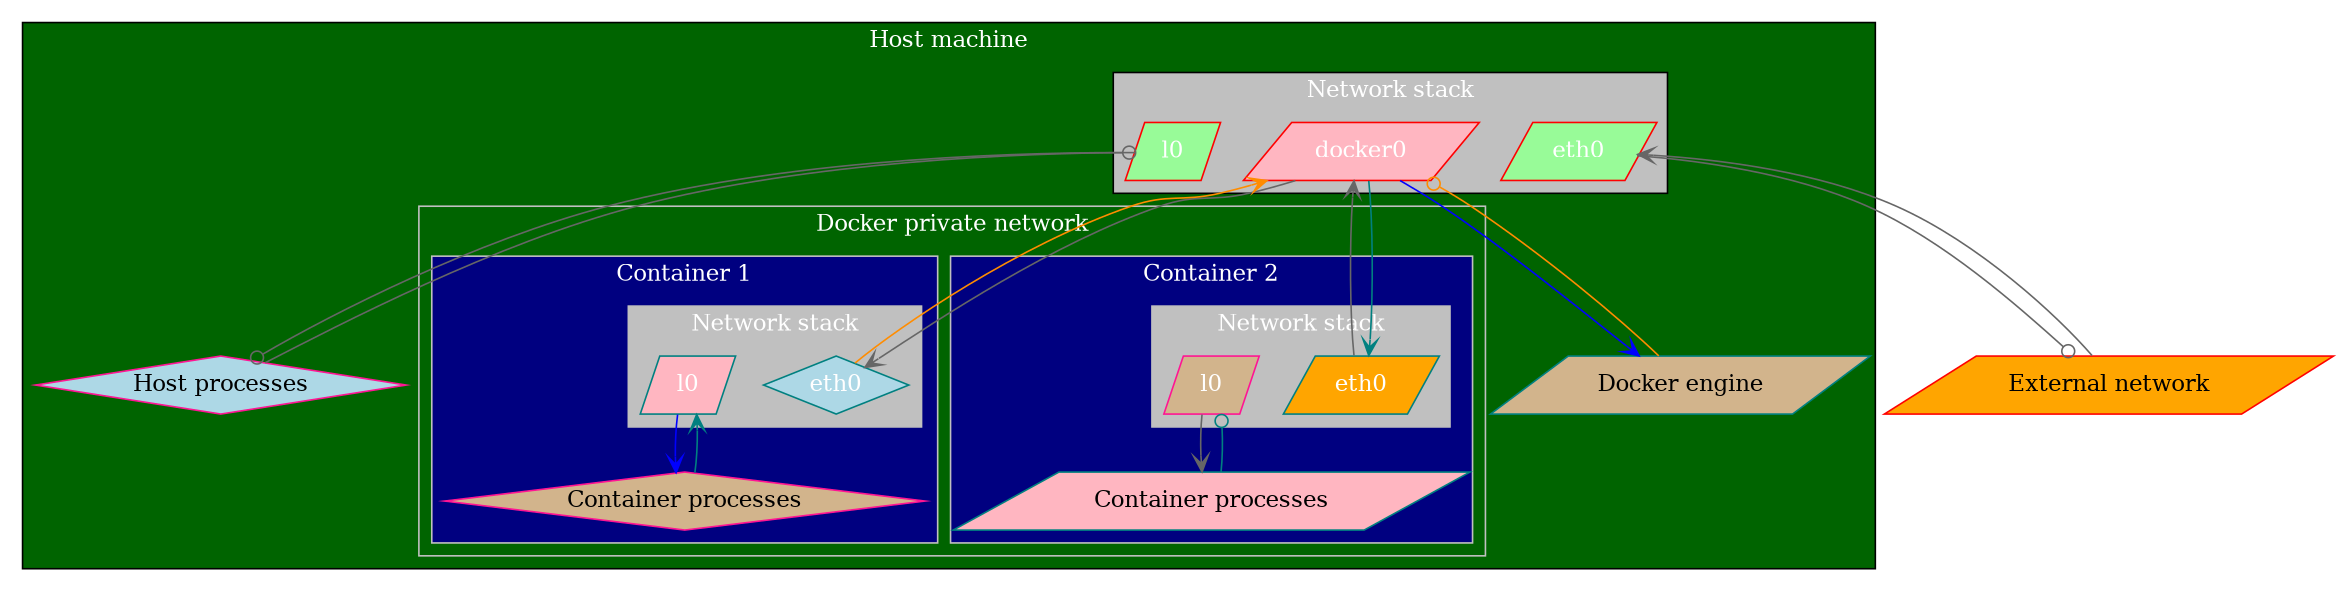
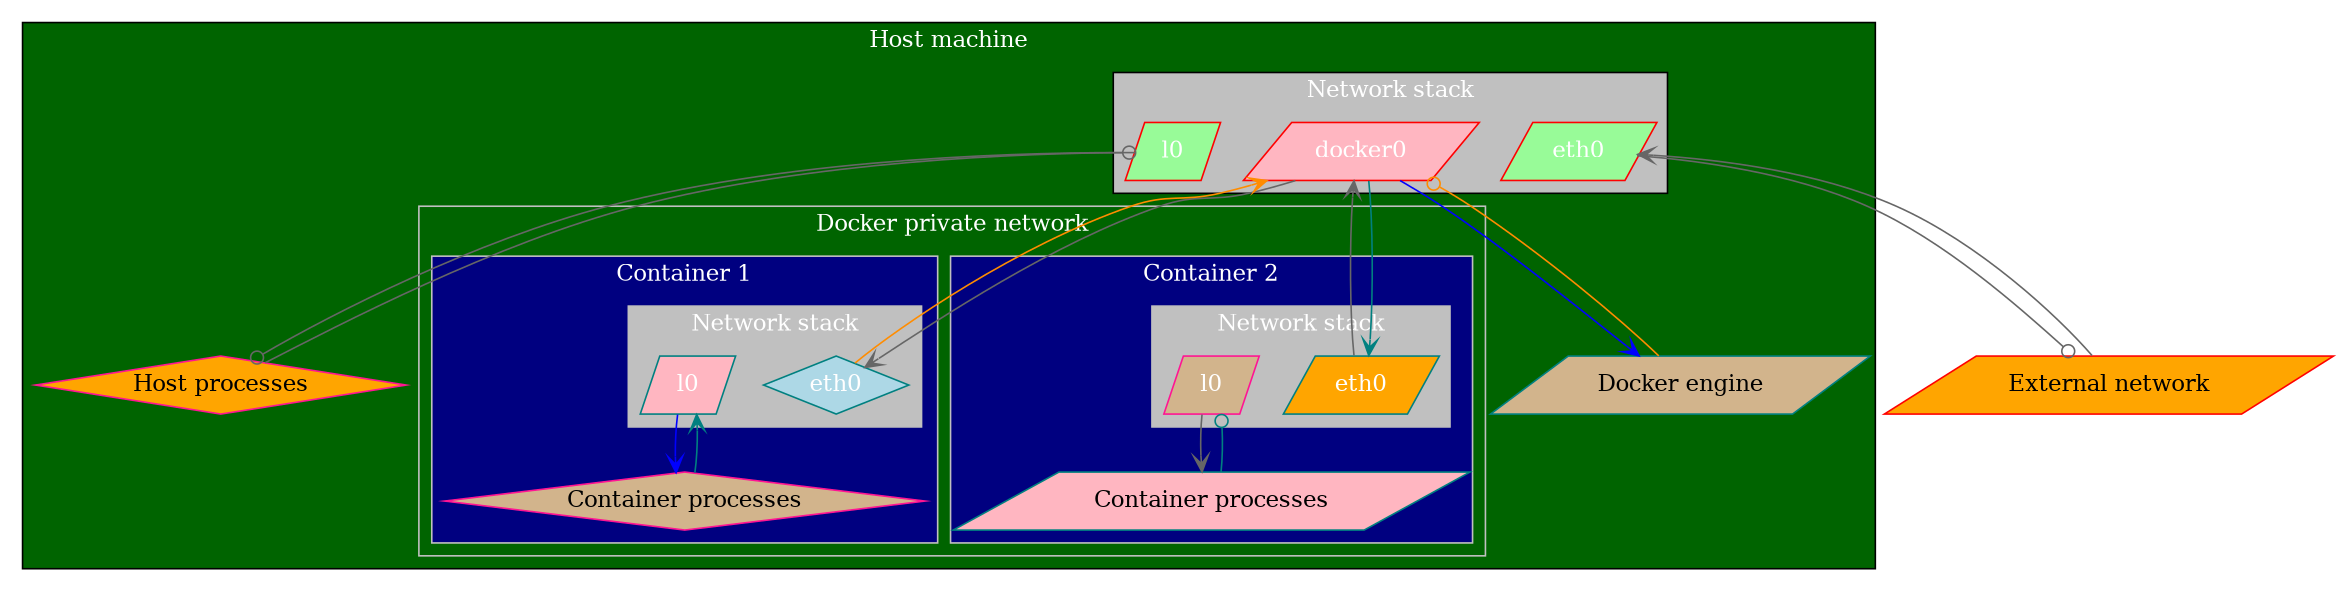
(221, 385) -> (221, 385)
